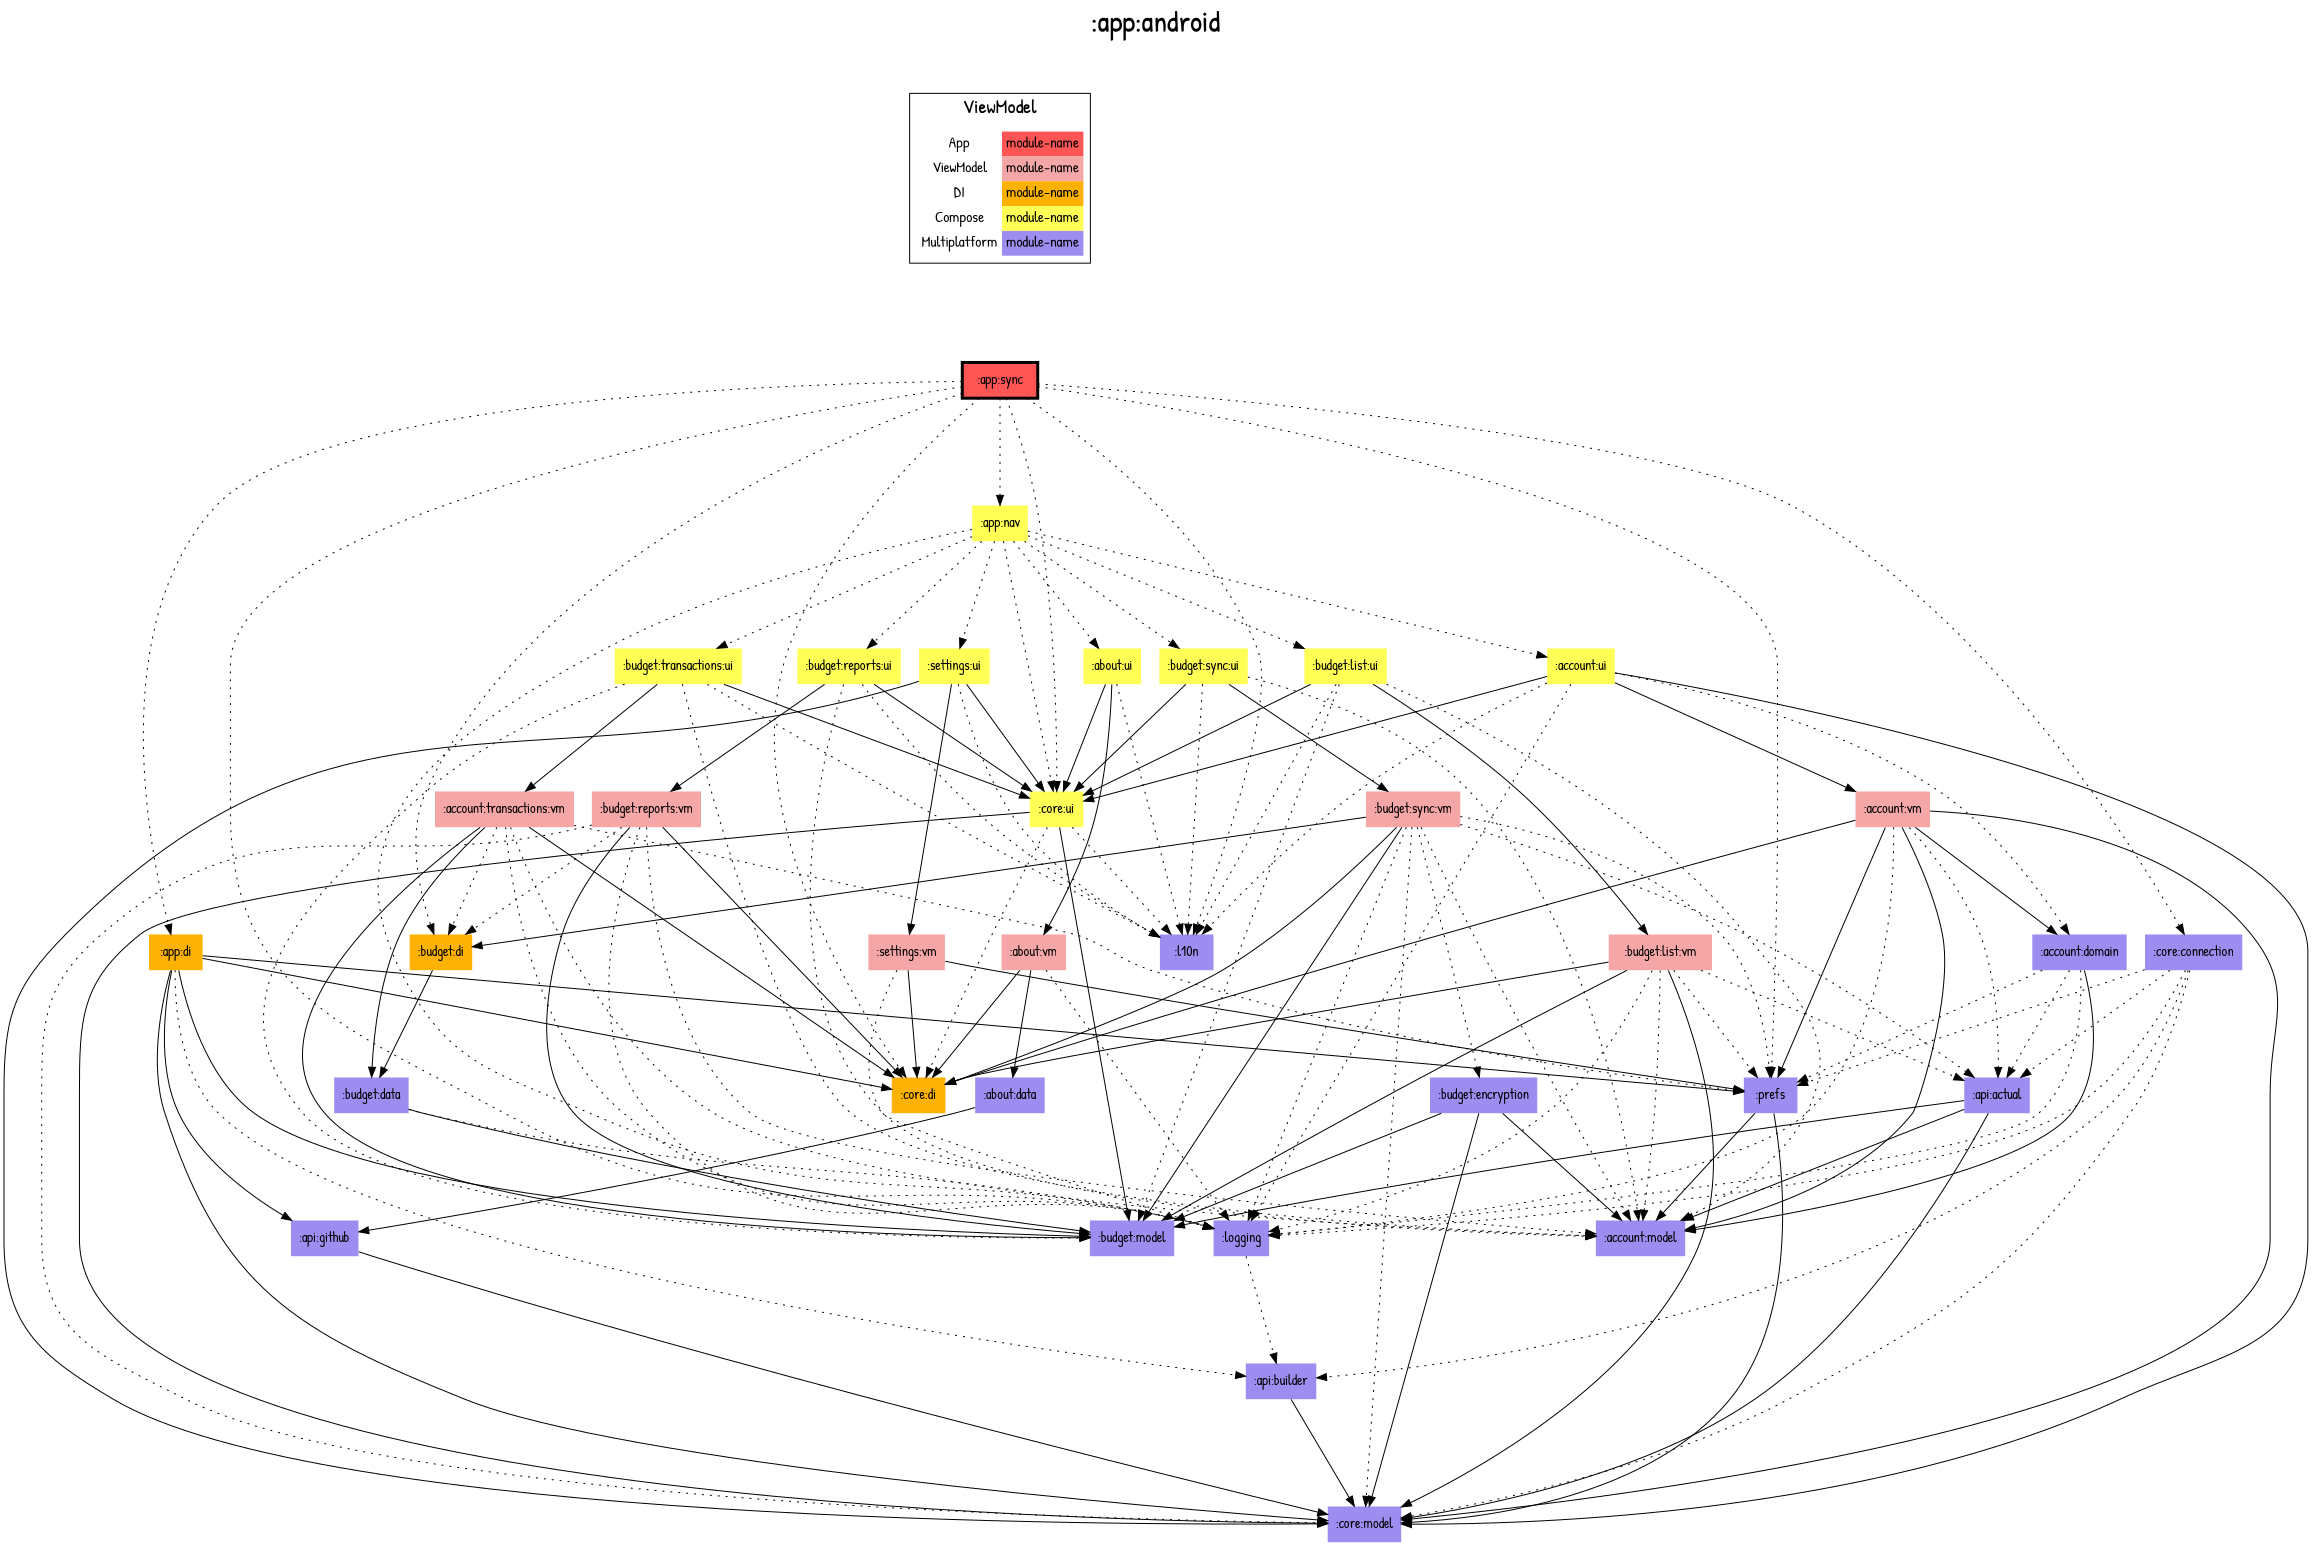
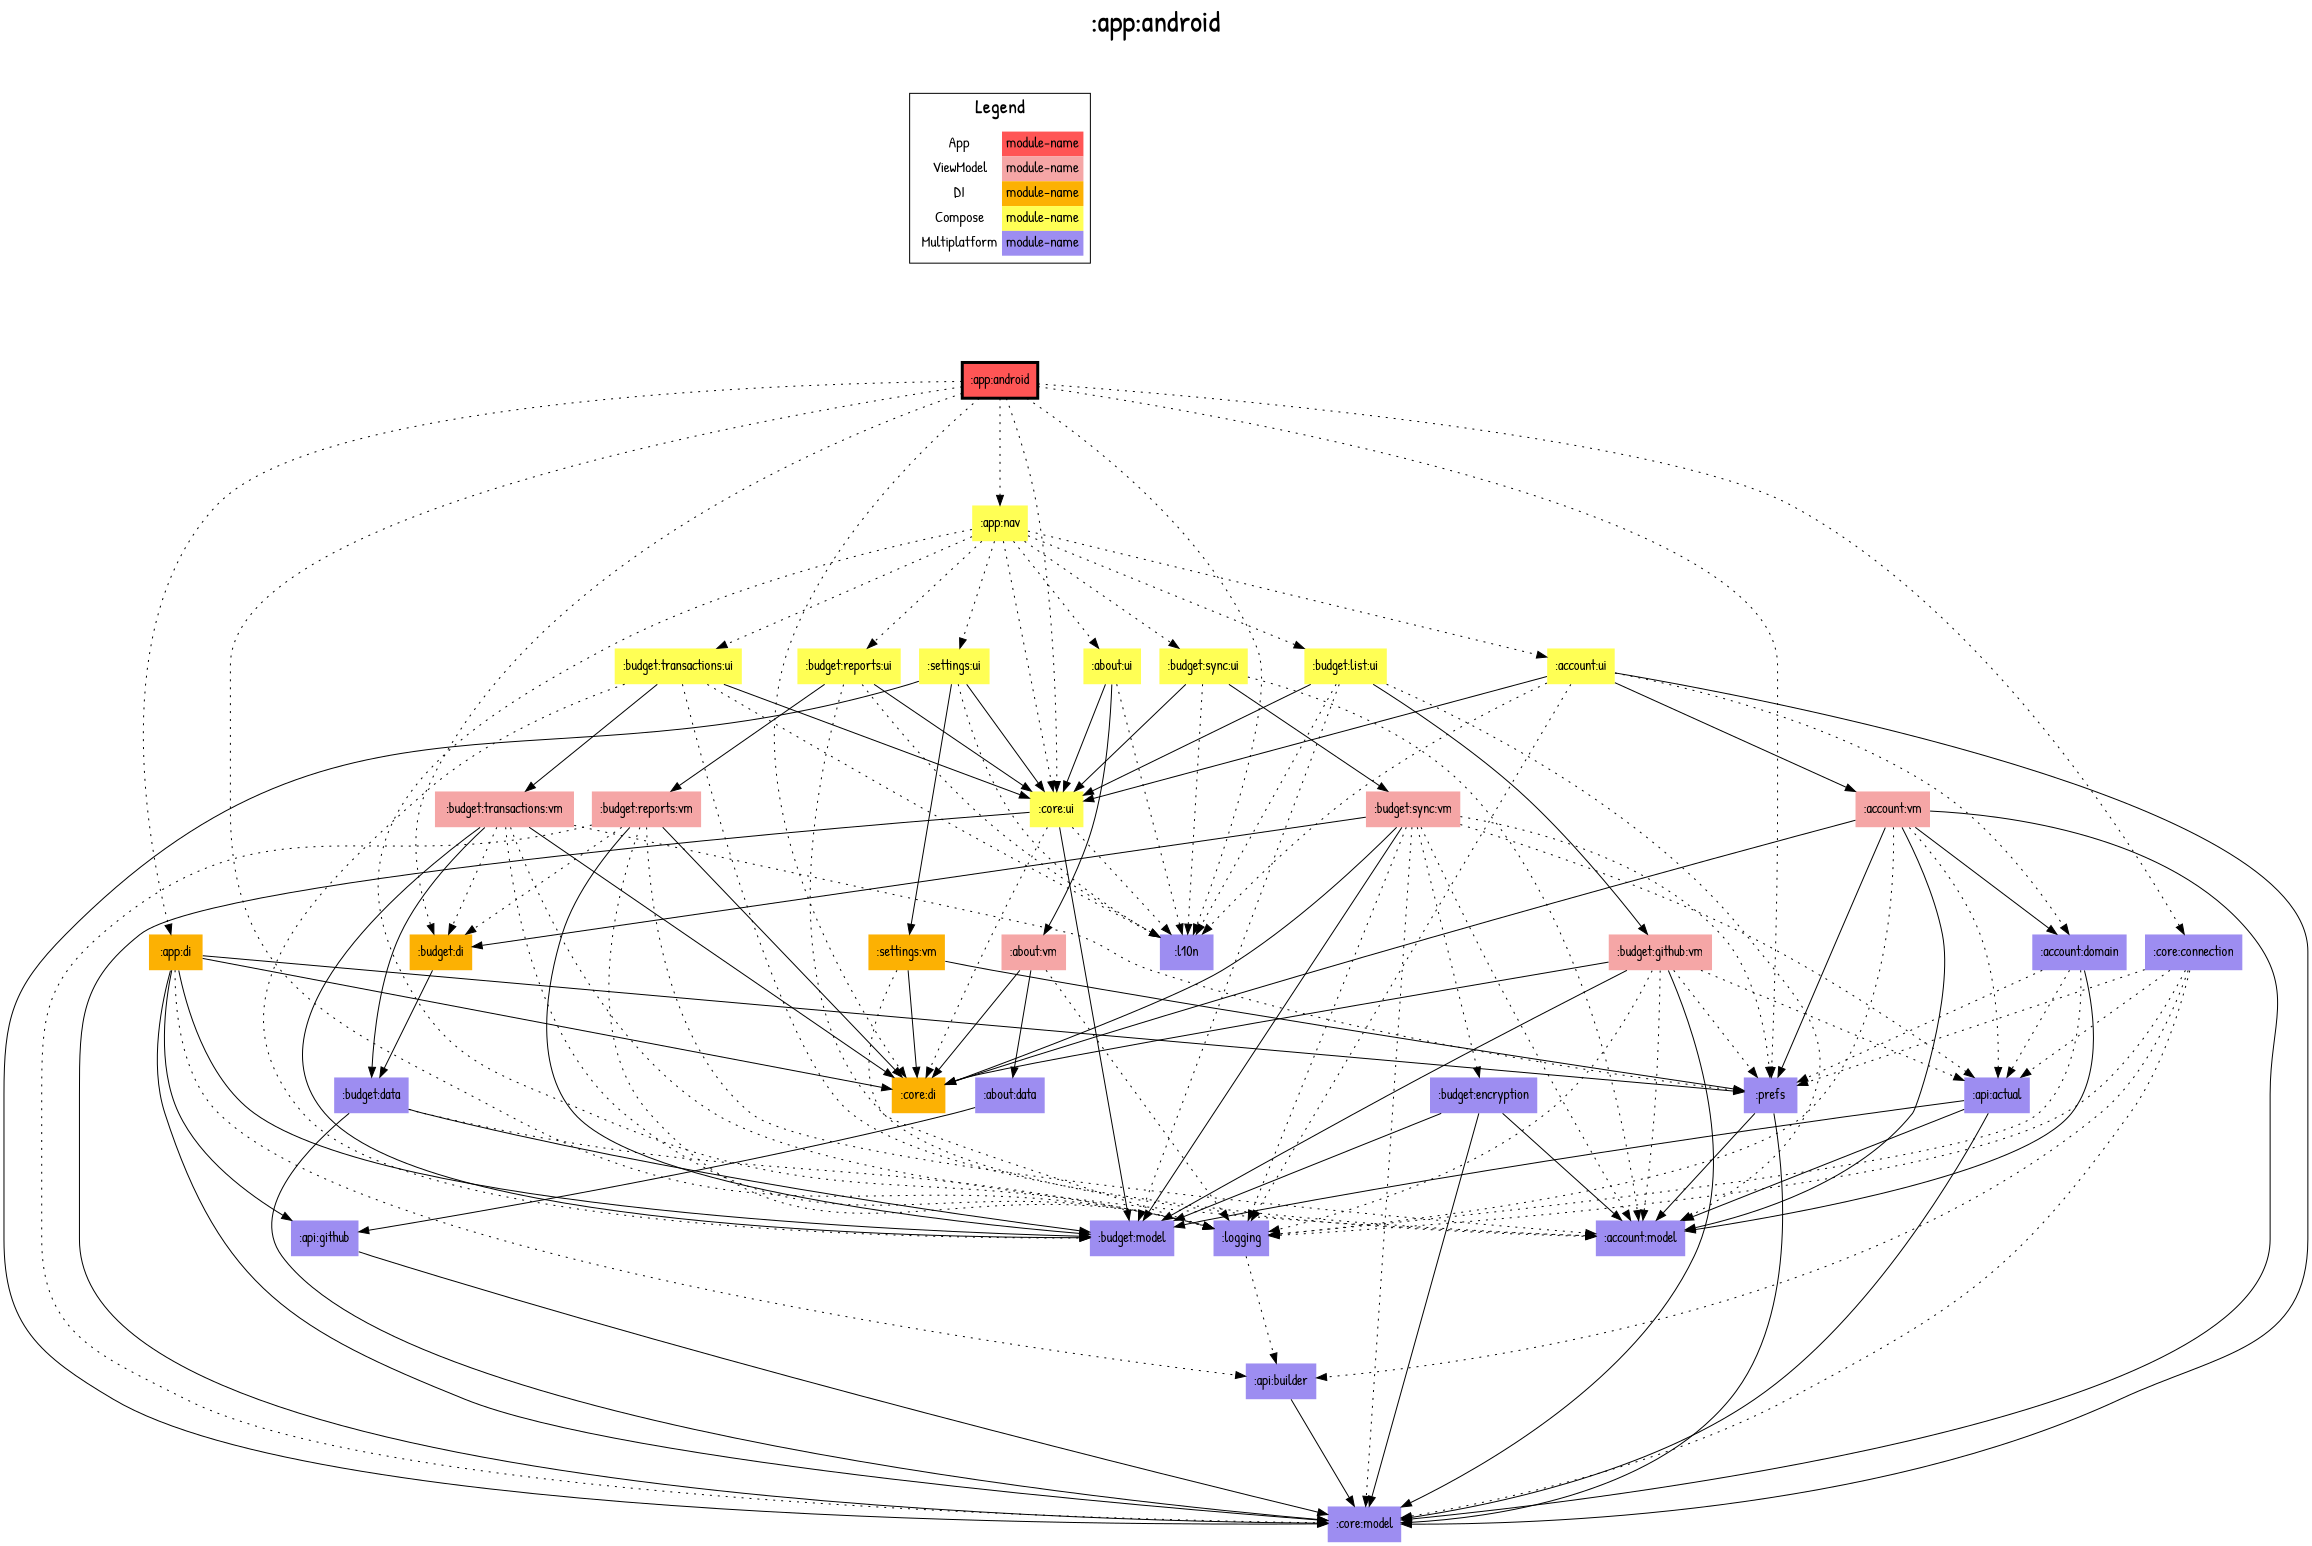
(1000, 108) -> (1000, 108)
(1000, 380) -> (1000, 380)
(504, 809) -> (504, 809)
(907, 952) -> (907, 952)
(1660, 952) -> (1660, 952)
none -> (697, 1429)
